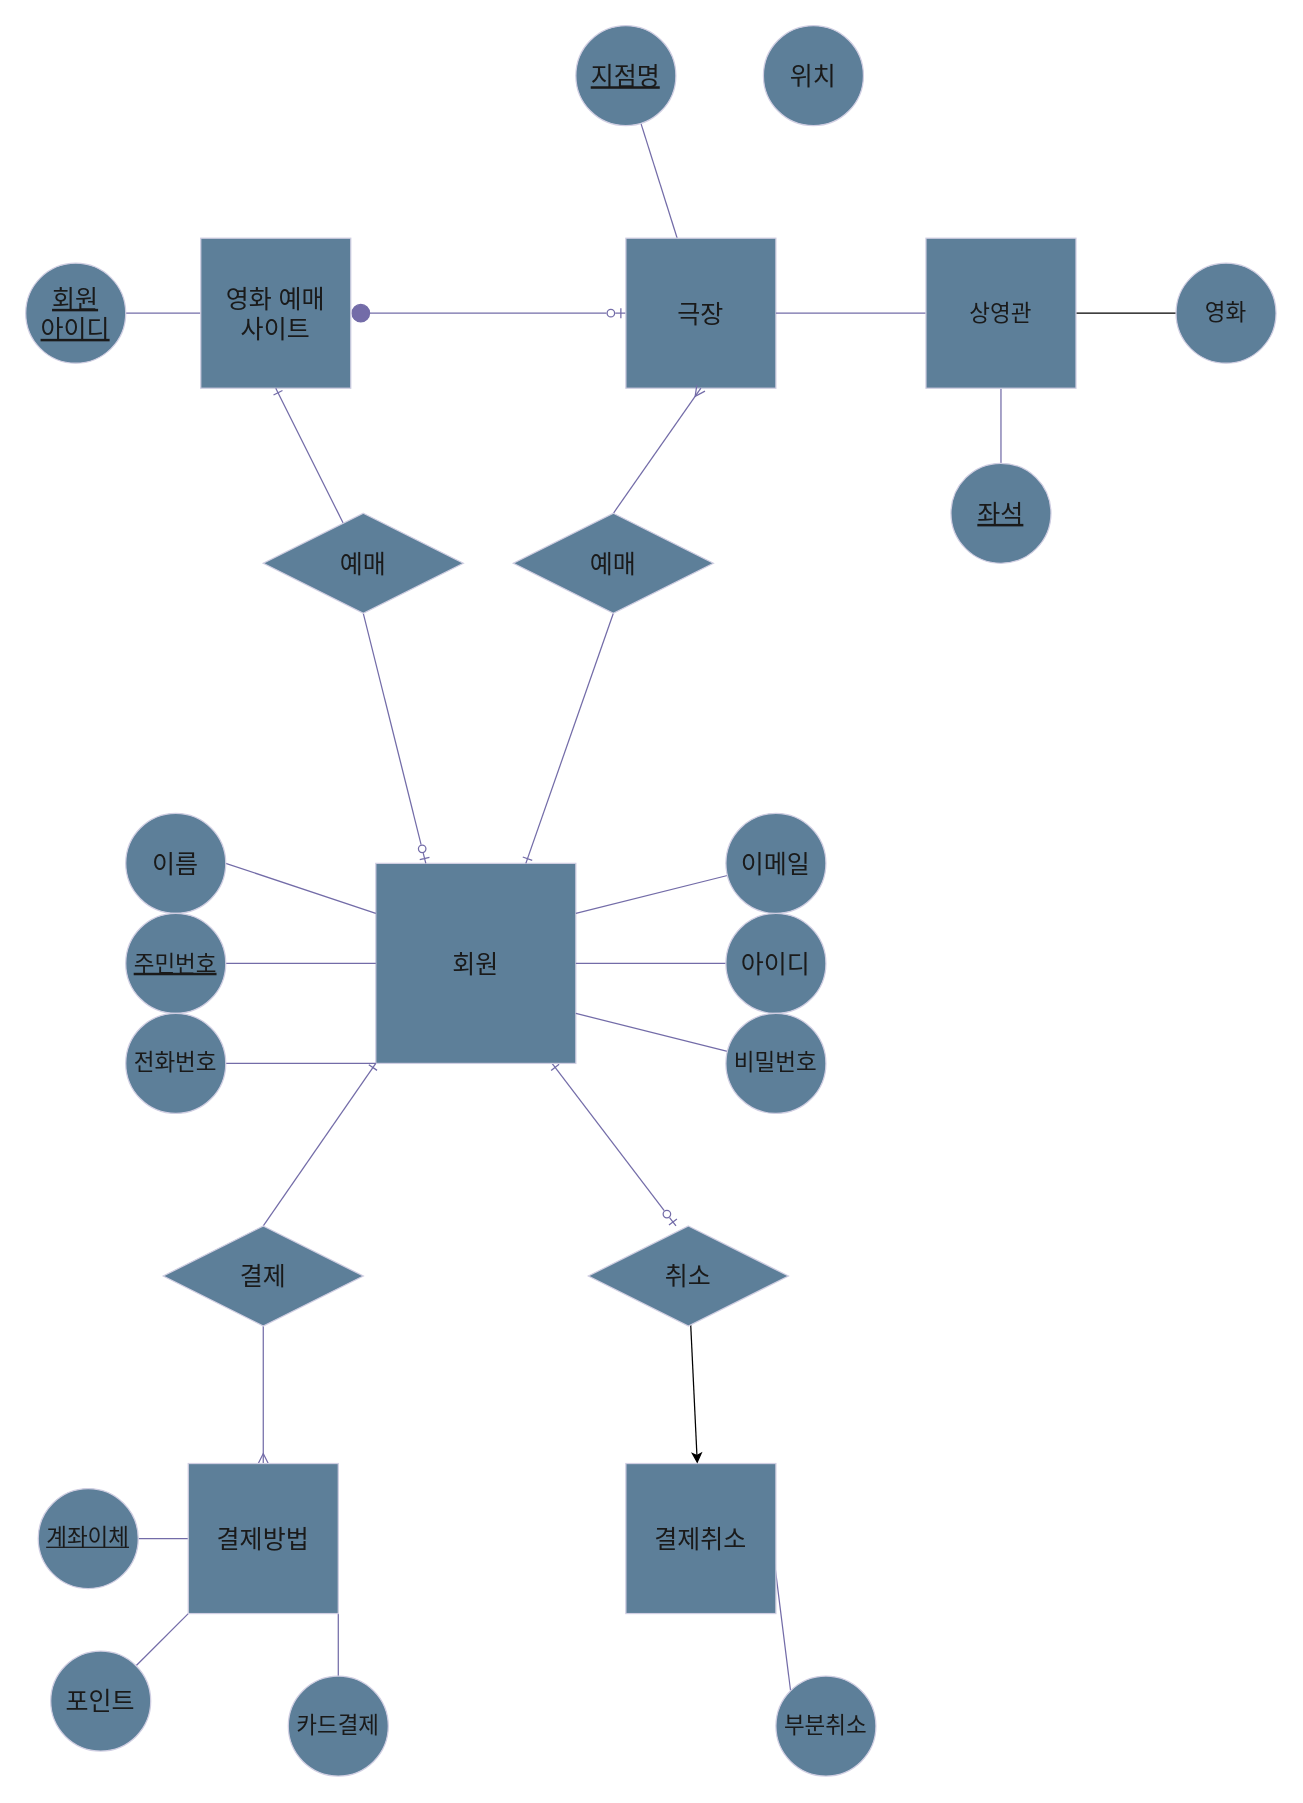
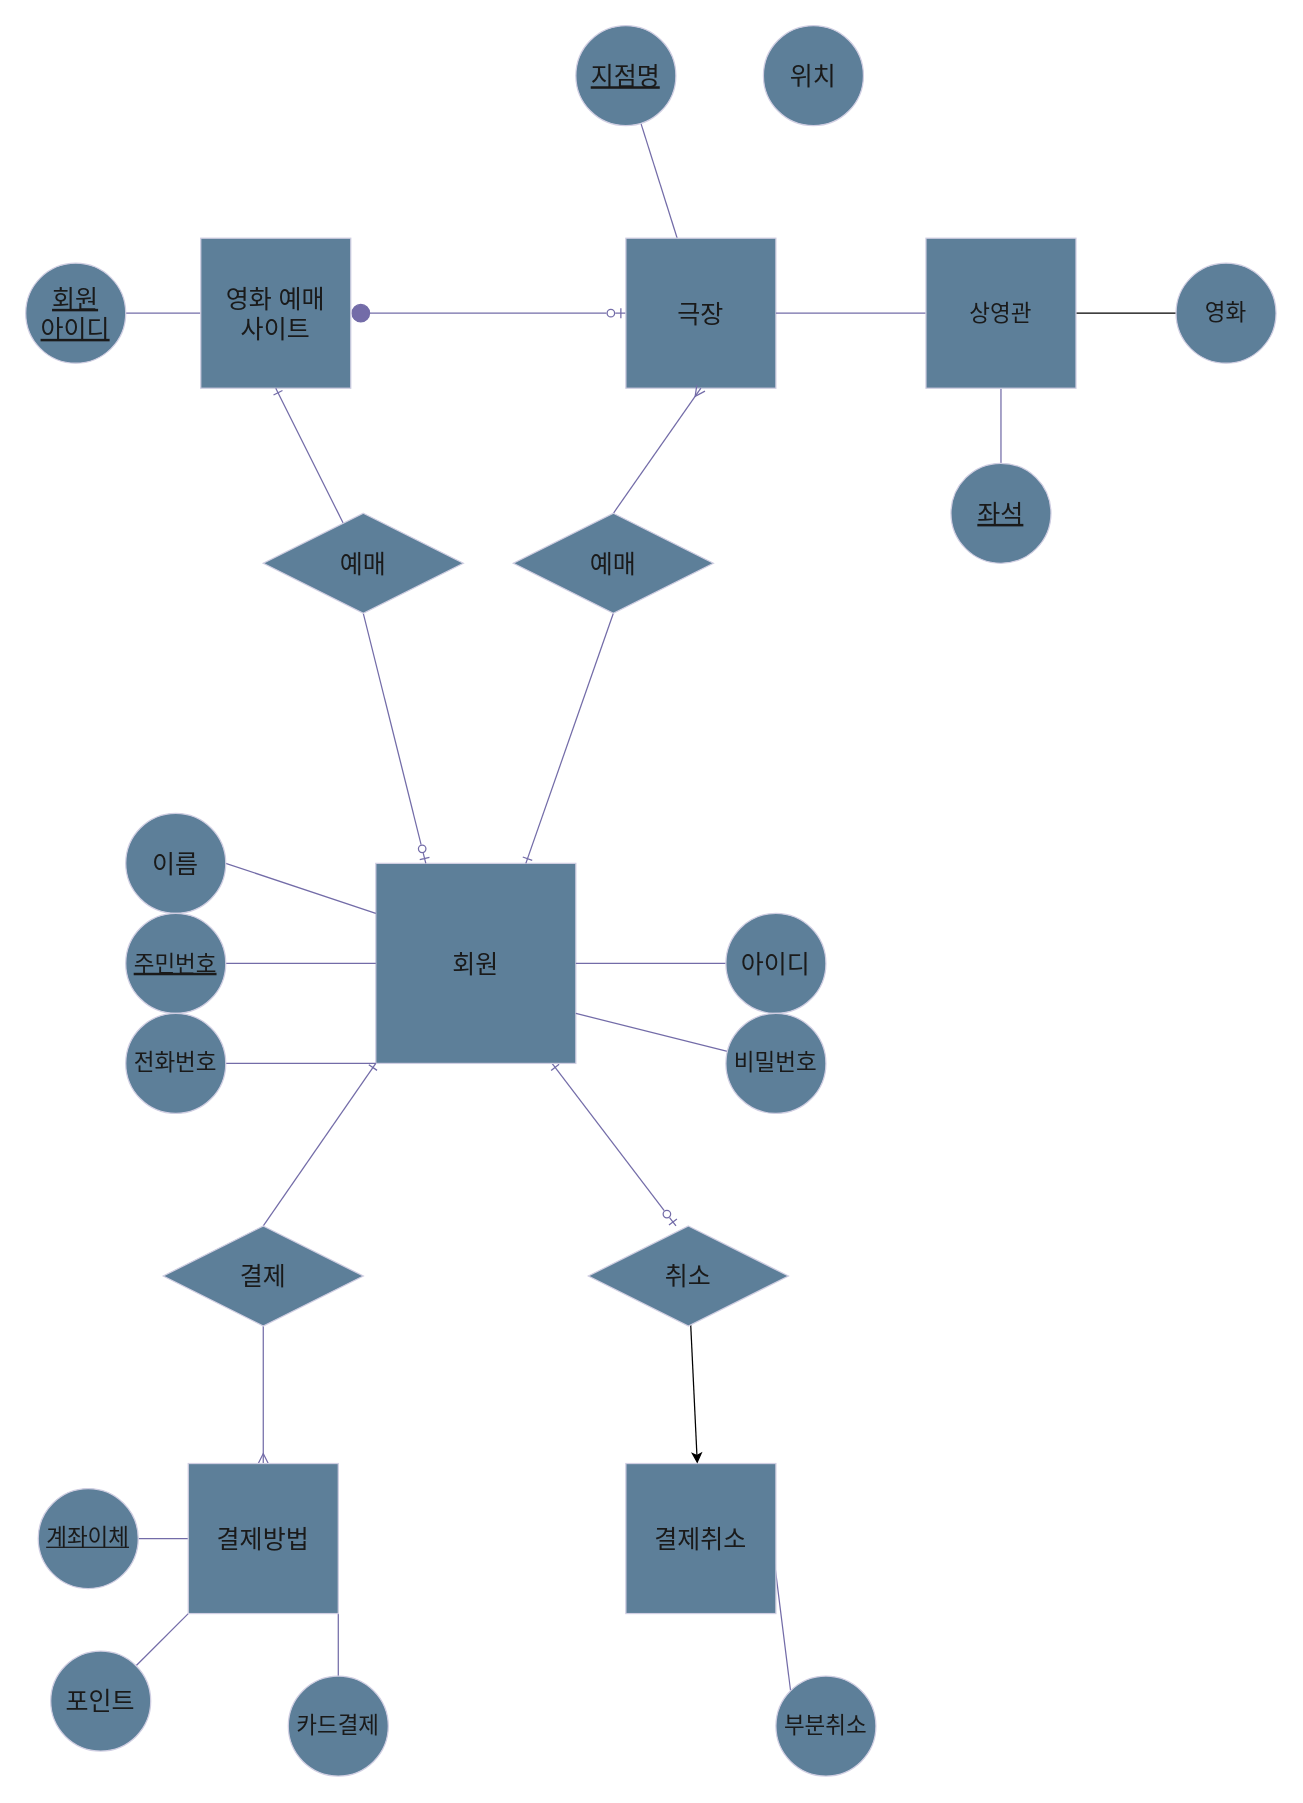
(776, 863) -> none
(651, 894) -> none
